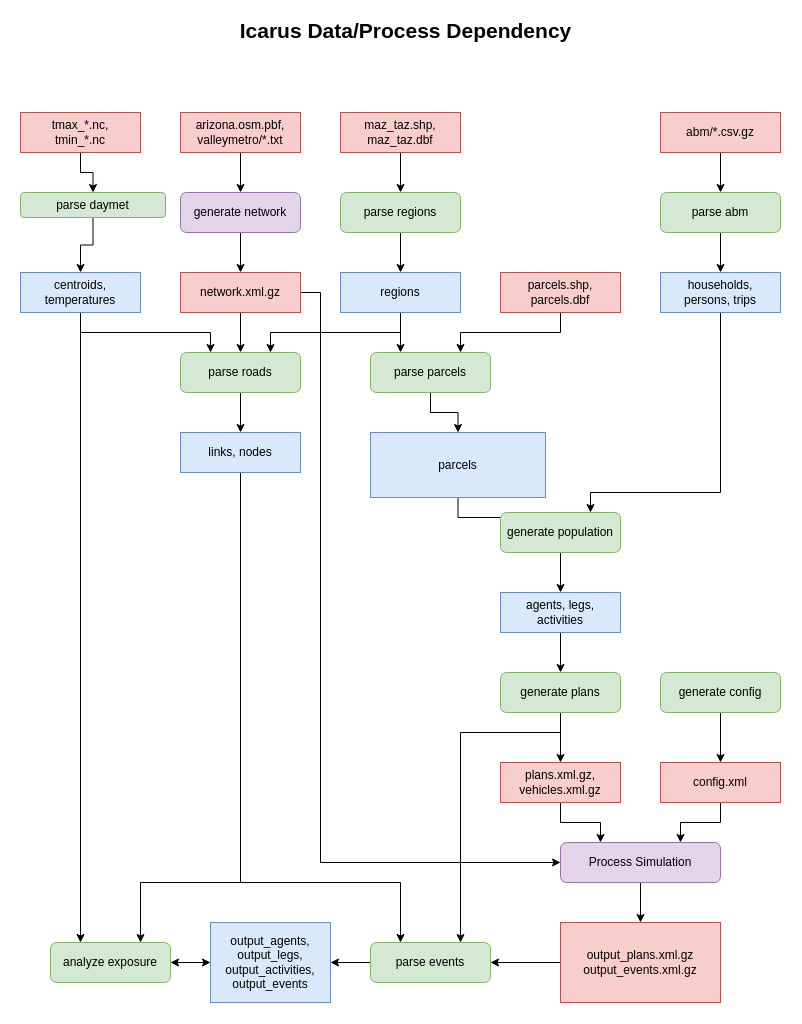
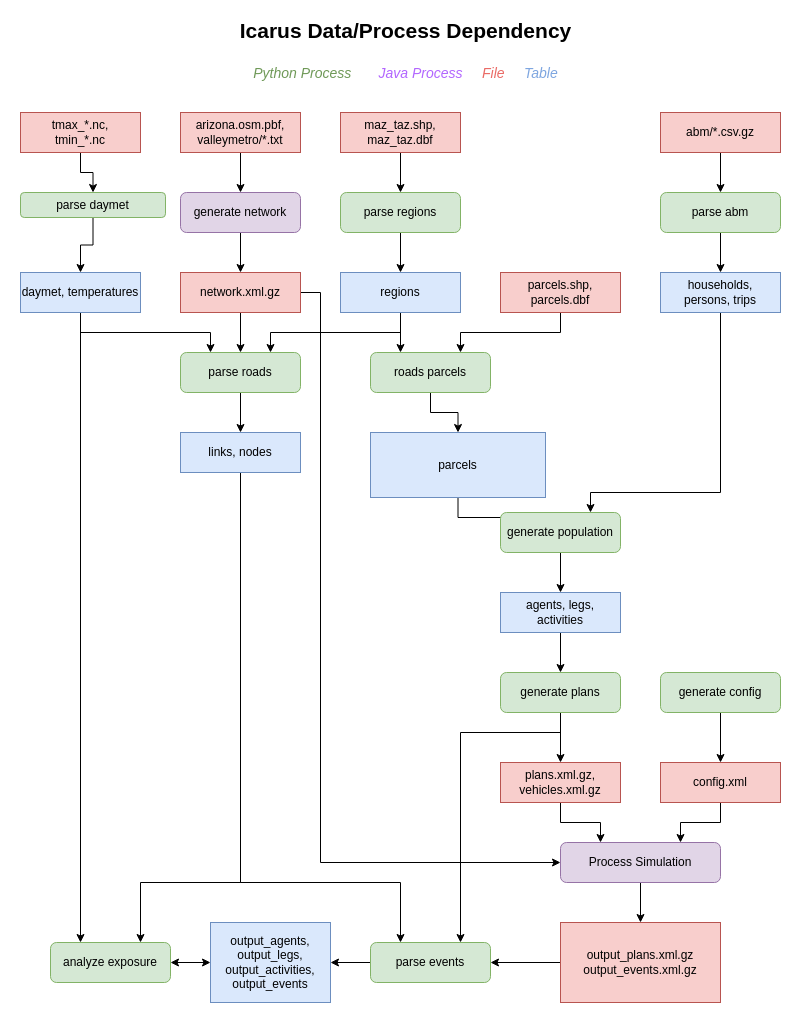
none -> (406, 74)
(81, 293) -> (81, 293)
(431, 373) -> (431, 373)
